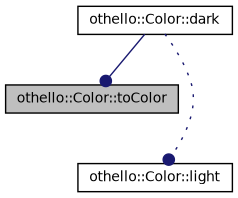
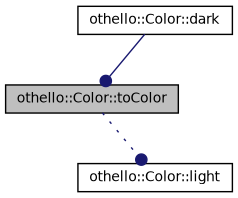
(193, 93) -> (120, 134)
